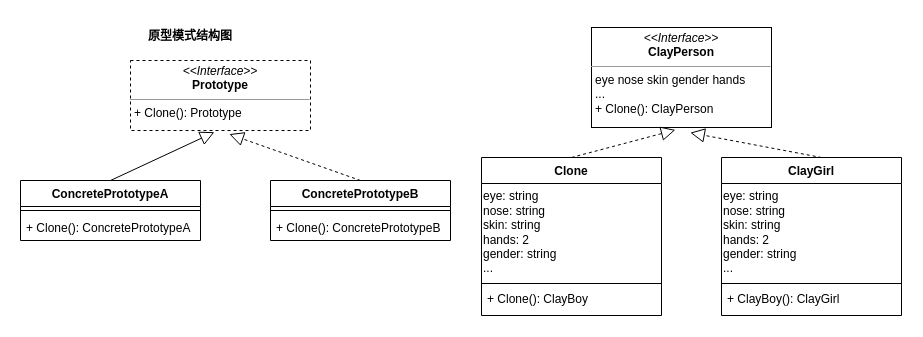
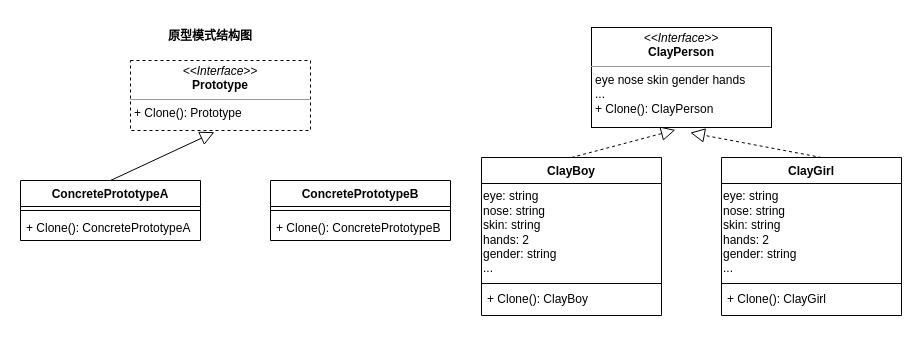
(191, 36) -> (211, 36)
(302, 160) -> none
(571, 171) -> (571, 171)
(787, 299) -> (780, 299)
